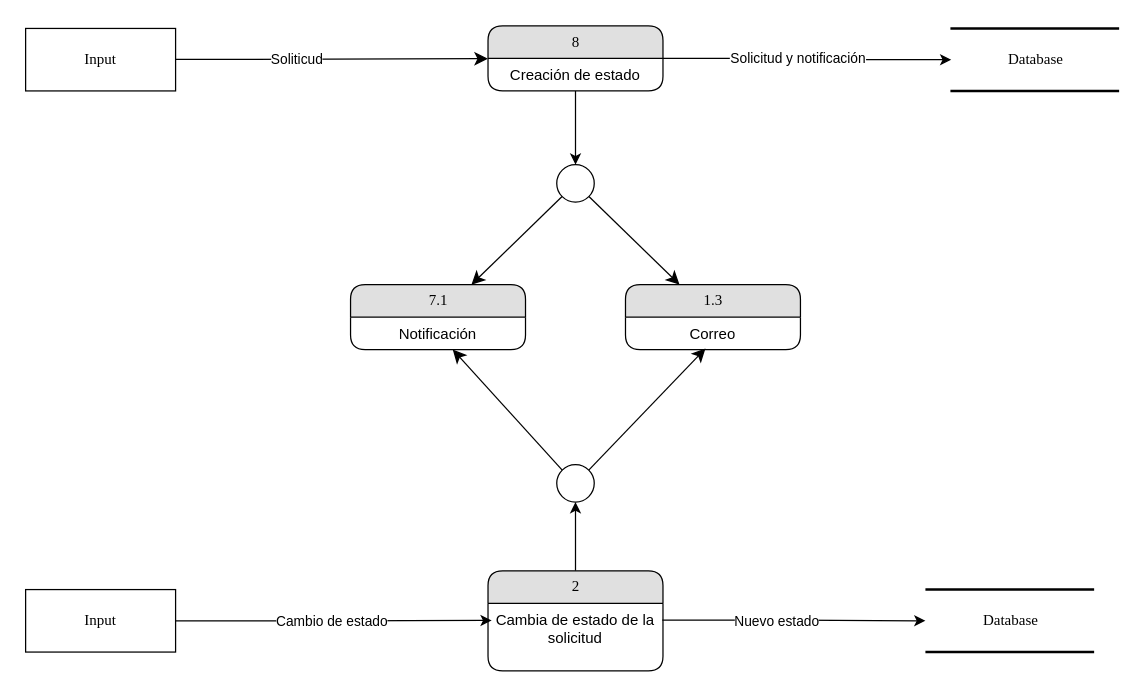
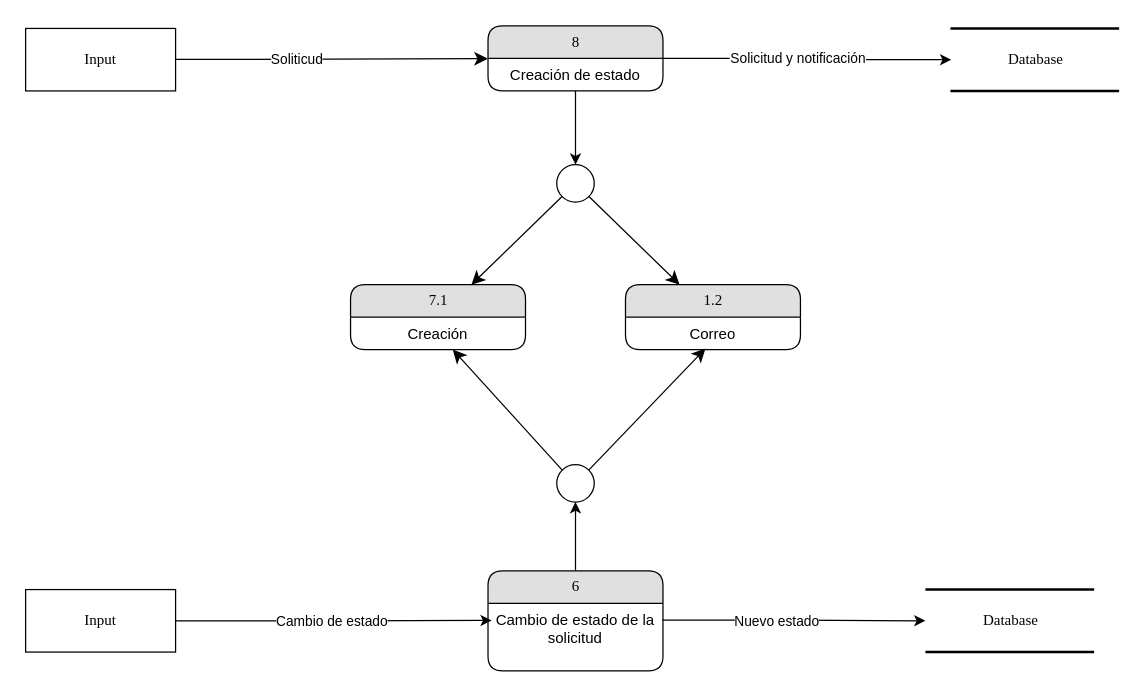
(714, 301) -> (714, 301)
(438, 335) -> (438, 335)
(576, 587) -> (576, 587)
(576, 630) -> (576, 630)
